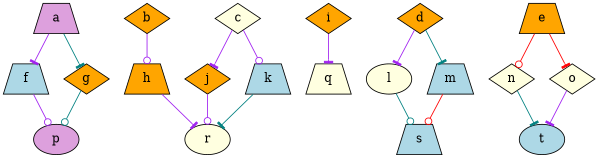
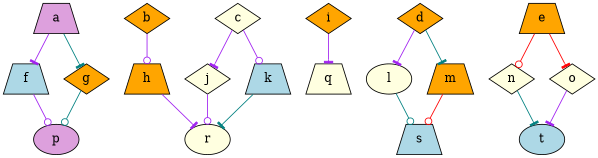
(208, 79) -> (208, 79)
(450, 79) -> (450, 79)
